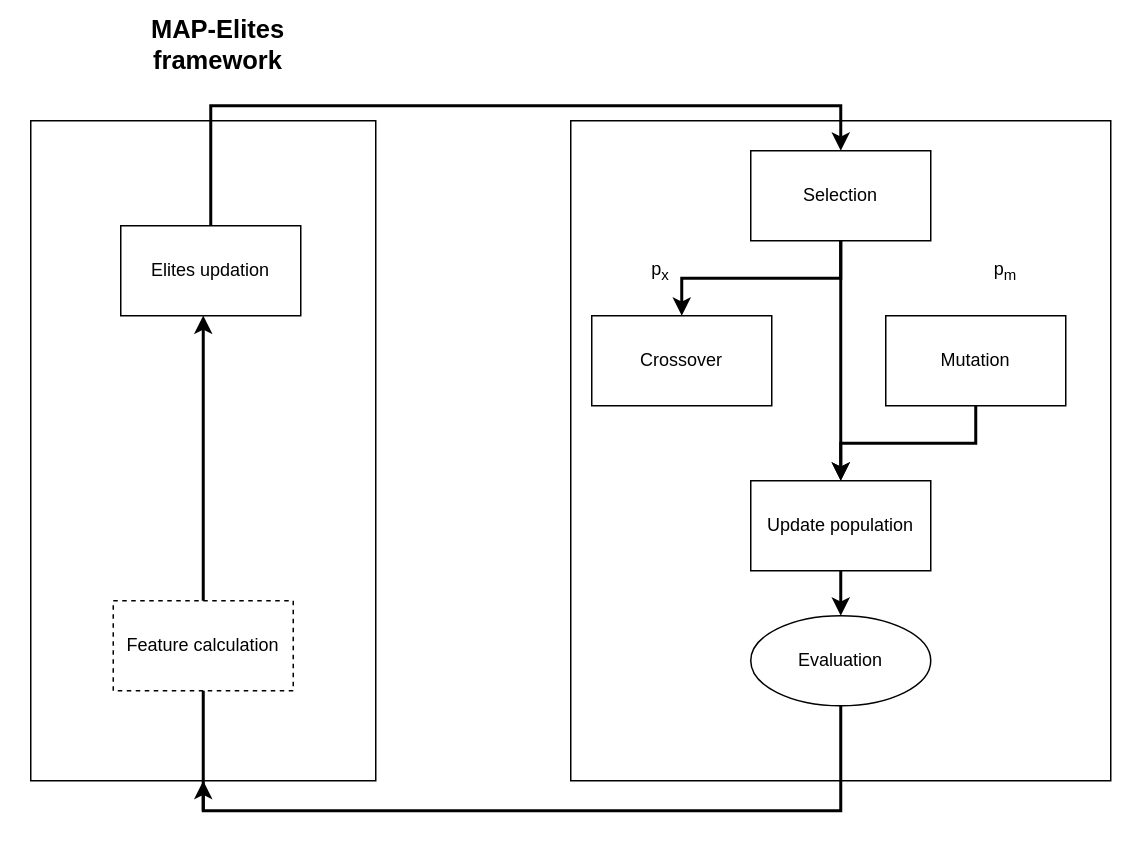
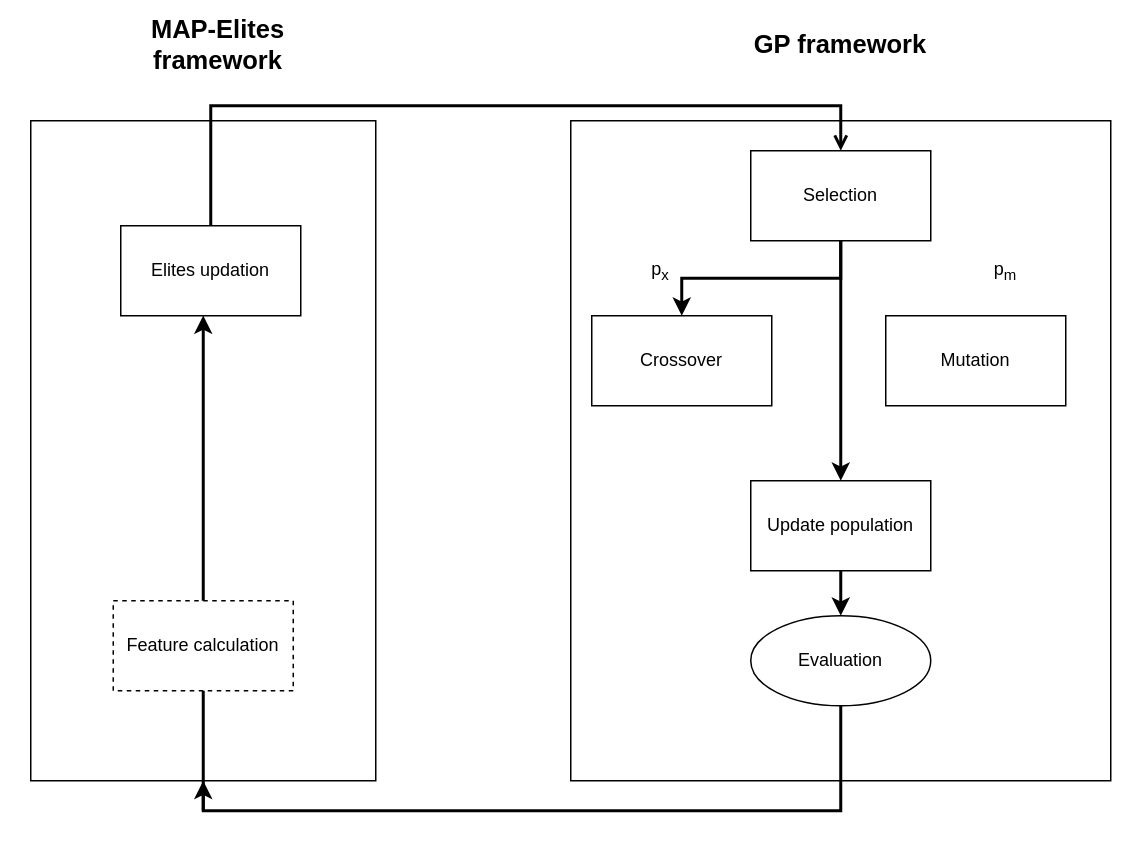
none -> (841, 46)
(841, 135) -> (841, 137)
(928, 443) -> none
